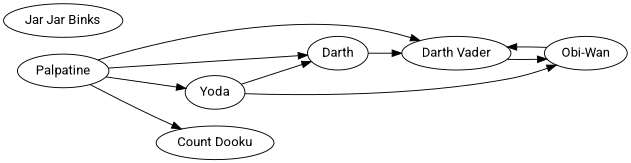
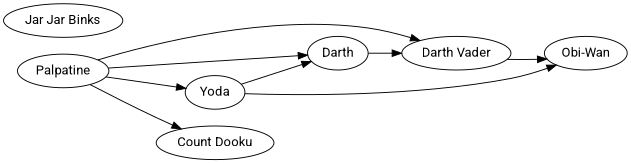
(532, 47) -> none
